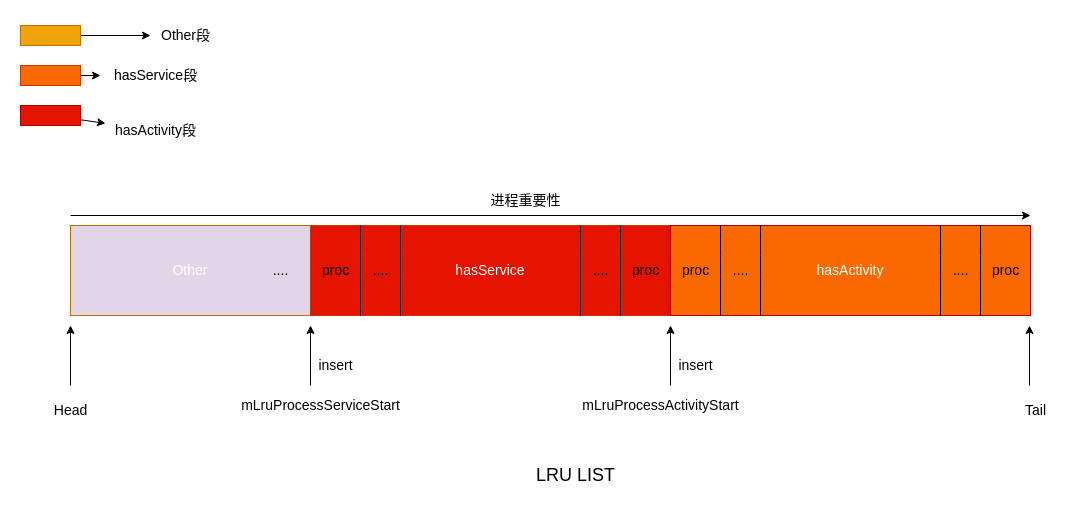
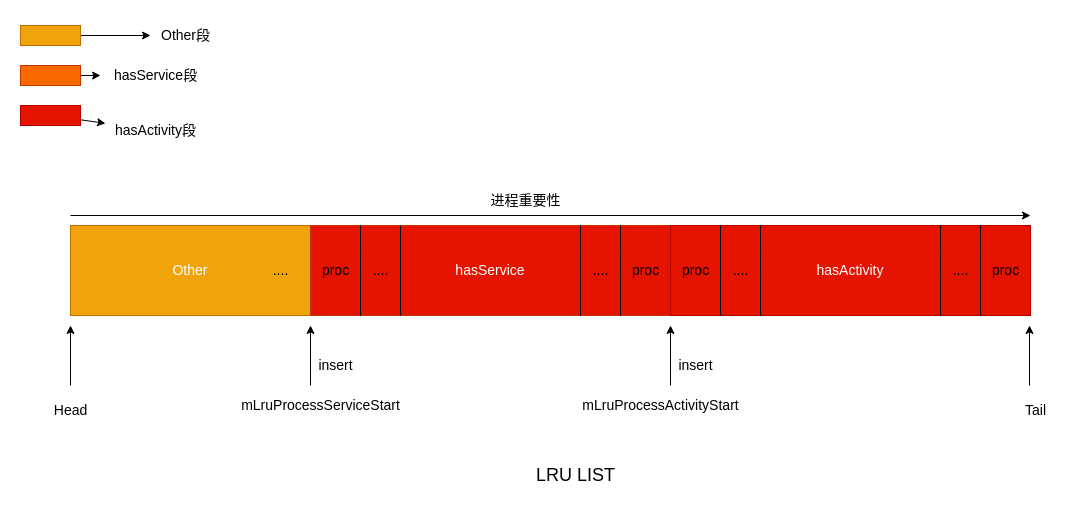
(191, 271) -> (191, 271)
(851, 271) -> (851, 271)
